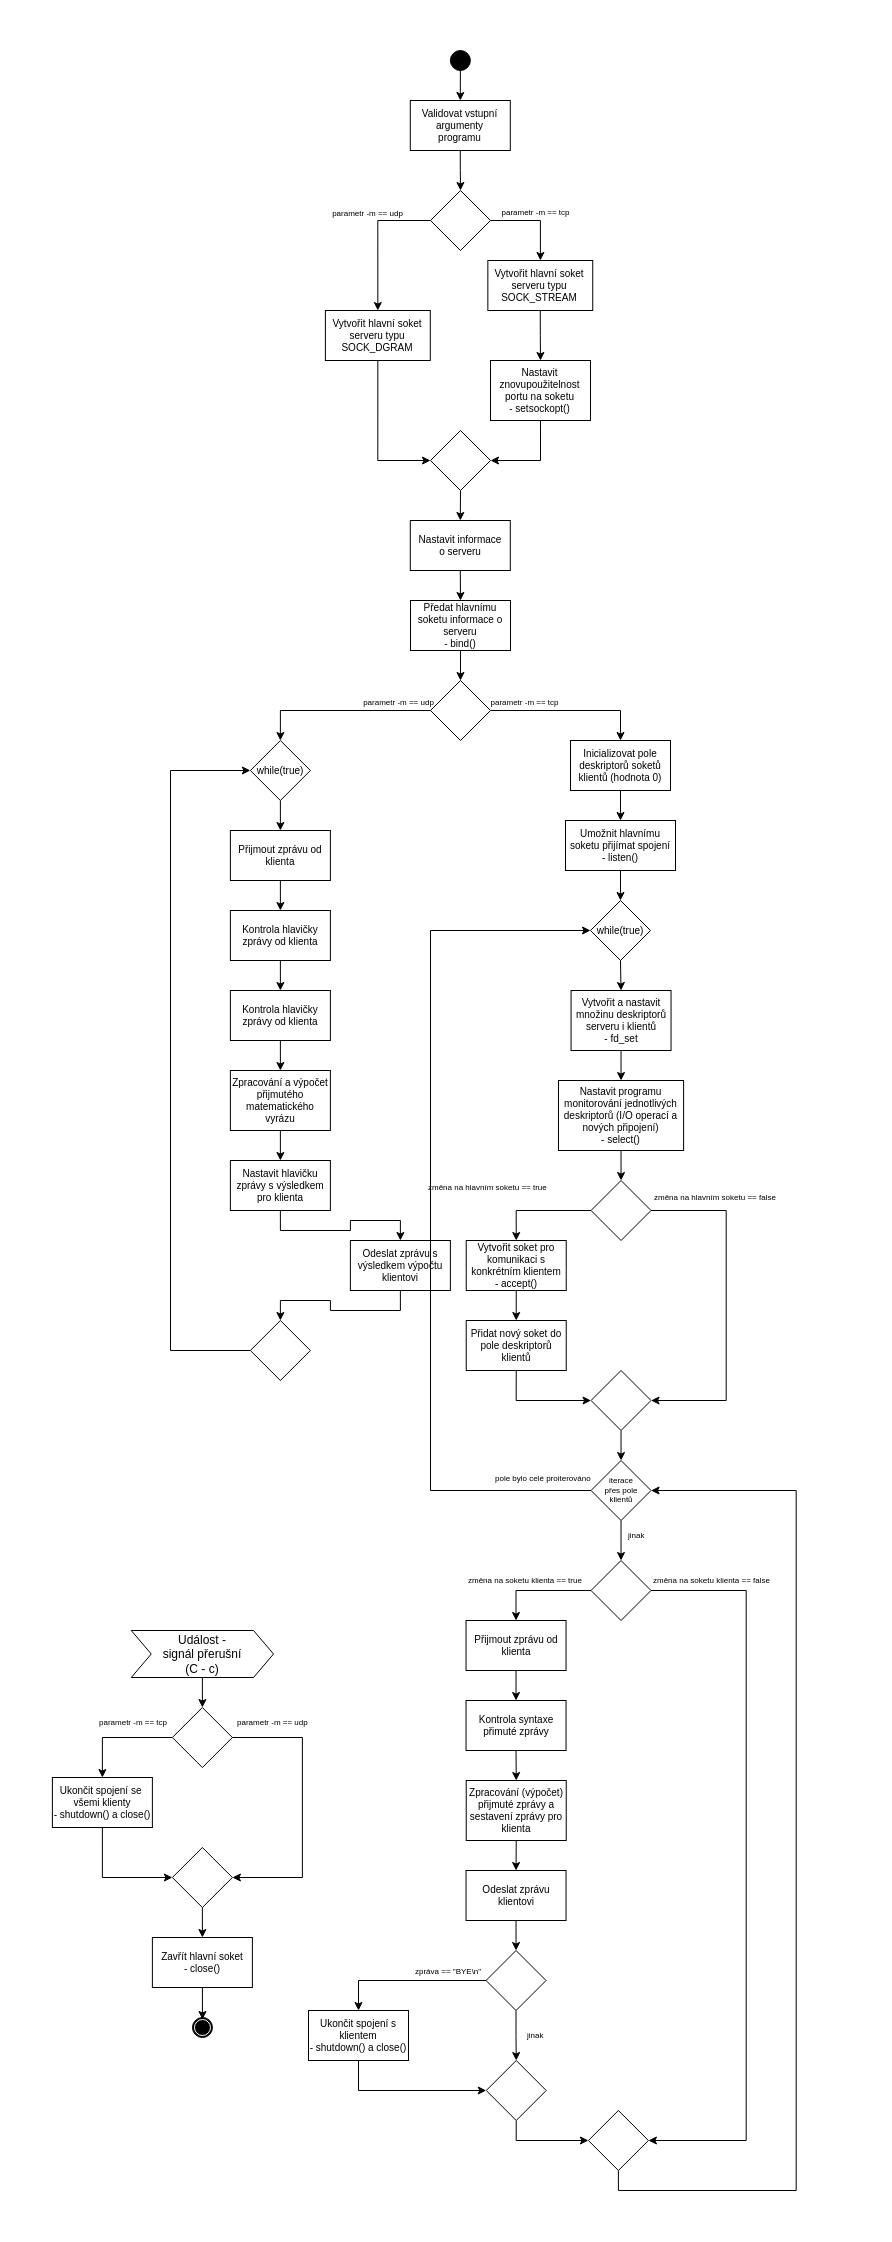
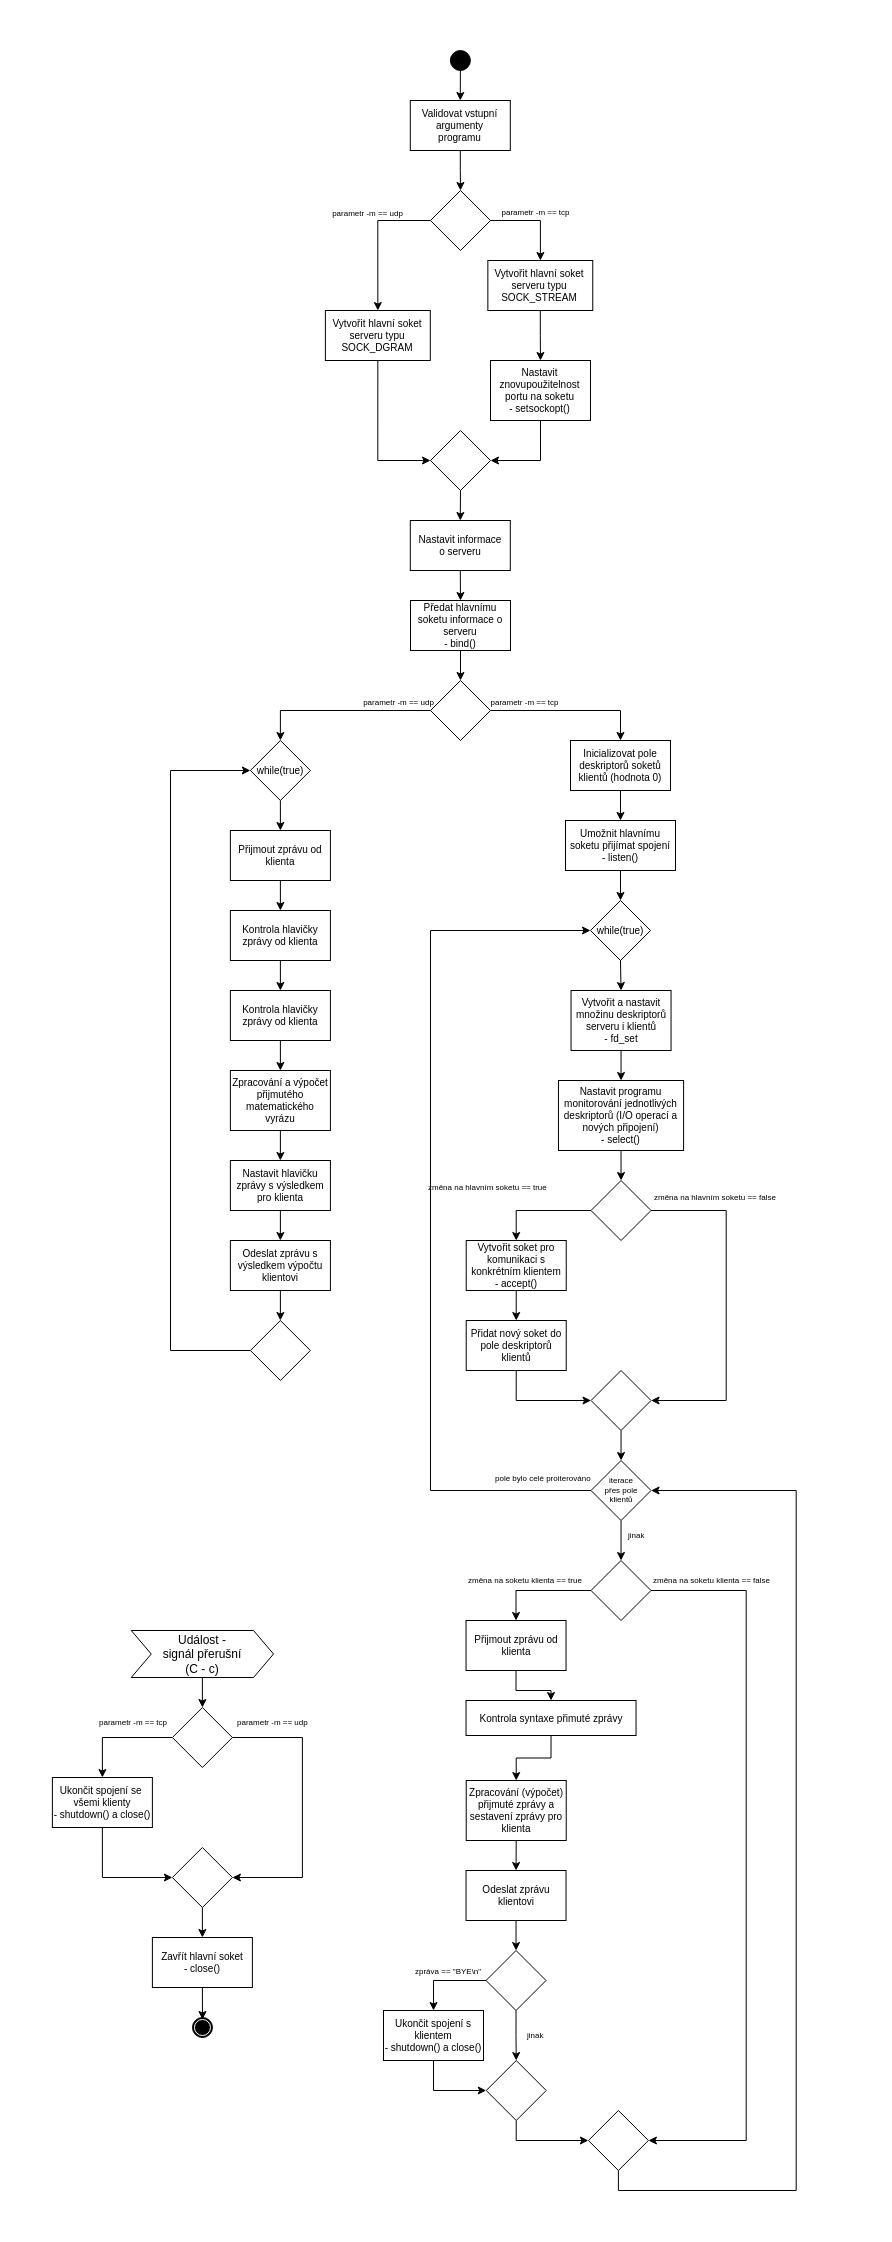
(400, 1266) -> (280, 1266)
(516, 1726) -> (551, 1718)
(359, 2036) -> (434, 2036)
